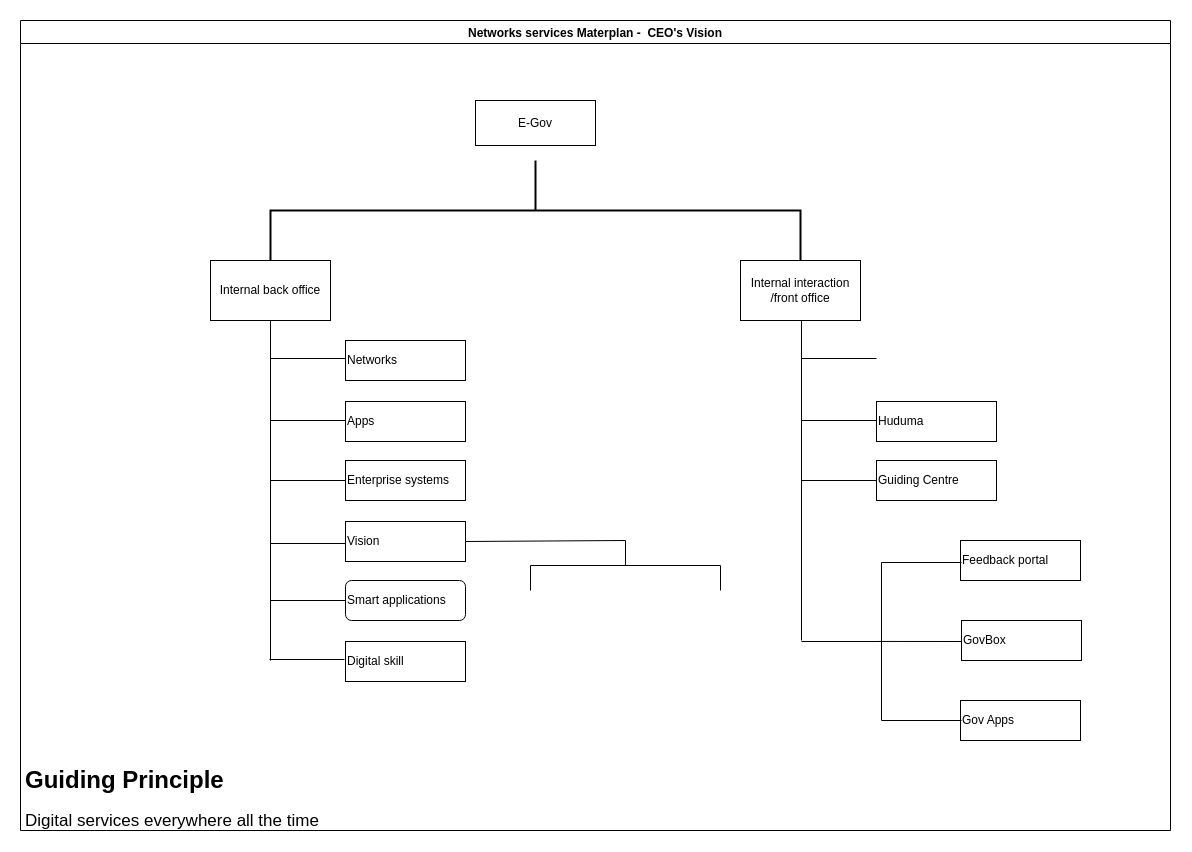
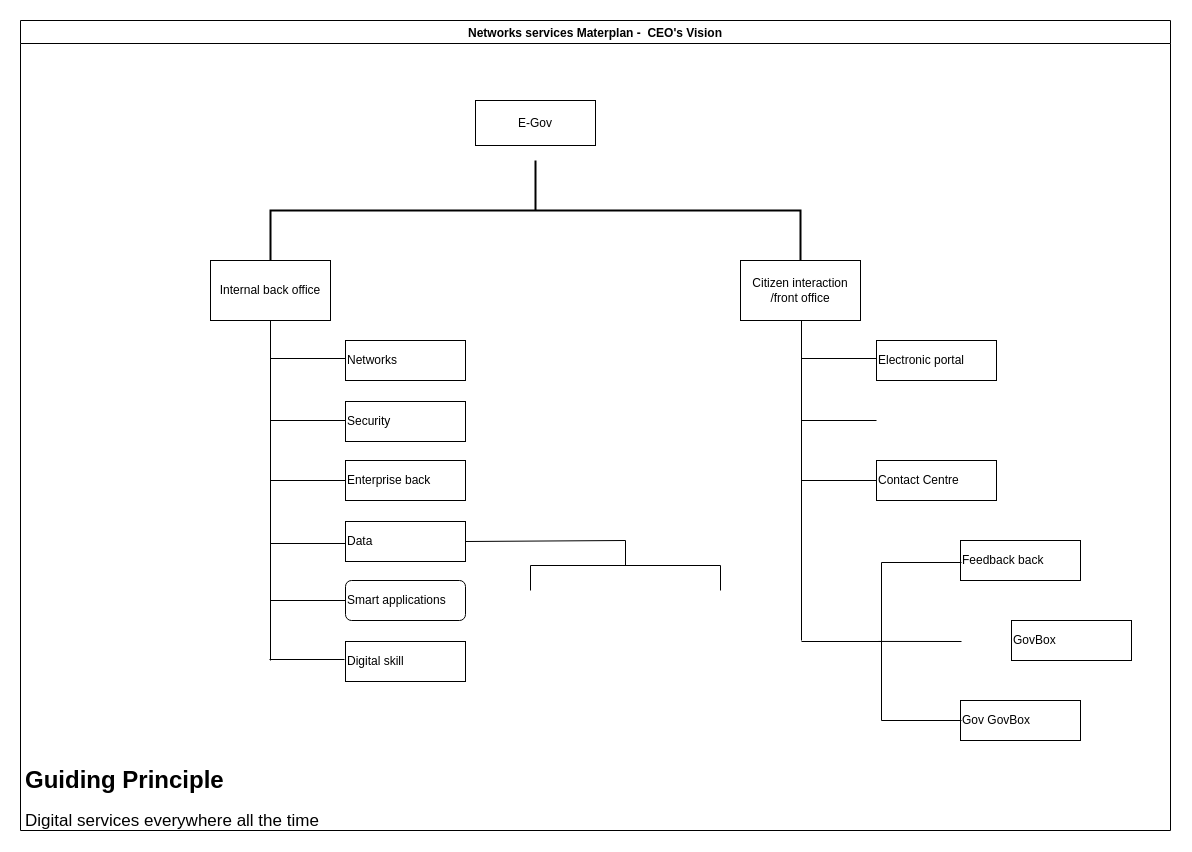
(801, 291) -> (801, 291)
none -> (937, 361)
(361, 422) -> (373, 422)
(937, 422) -> none
(405, 481) -> (395, 481)
(921, 481) -> (924, 481)
(365, 542) -> (361, 542)
(1010, 561) -> (1005, 561)
(1022, 641) -> (1072, 641)
(988, 721) -> (995, 721)
